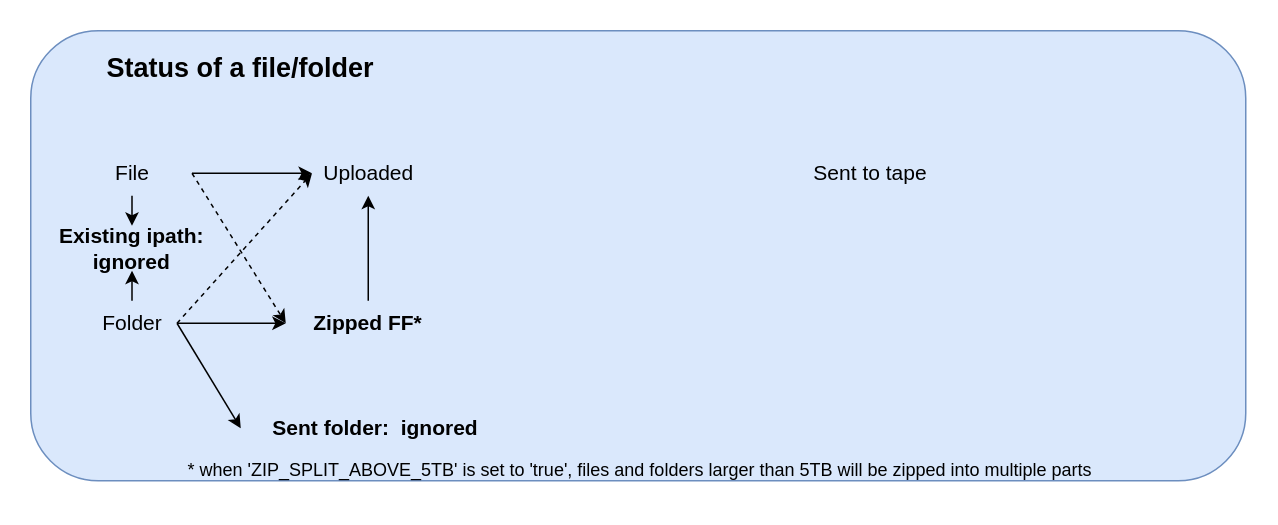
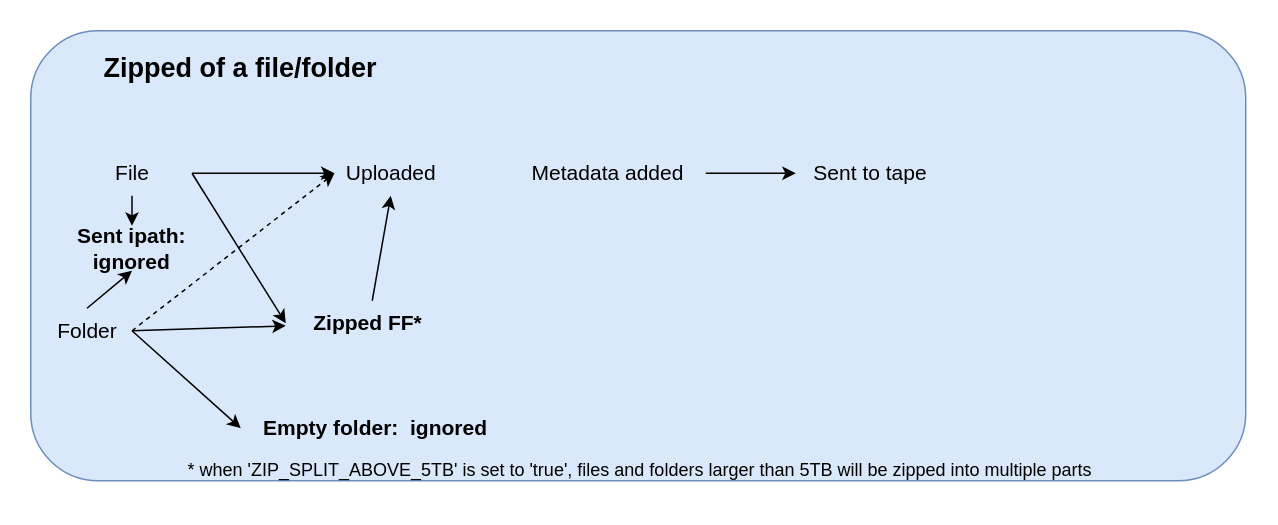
(241, 68) -> (241, 68)
(368, 173) -> (391, 173)
none -> (608, 173)
none -> (746, 173)
(215, 211) -> (215, 211)
(132, 248) -> (132, 248)
(132, 323) -> (87, 331)
(376, 428) -> (376, 428)
